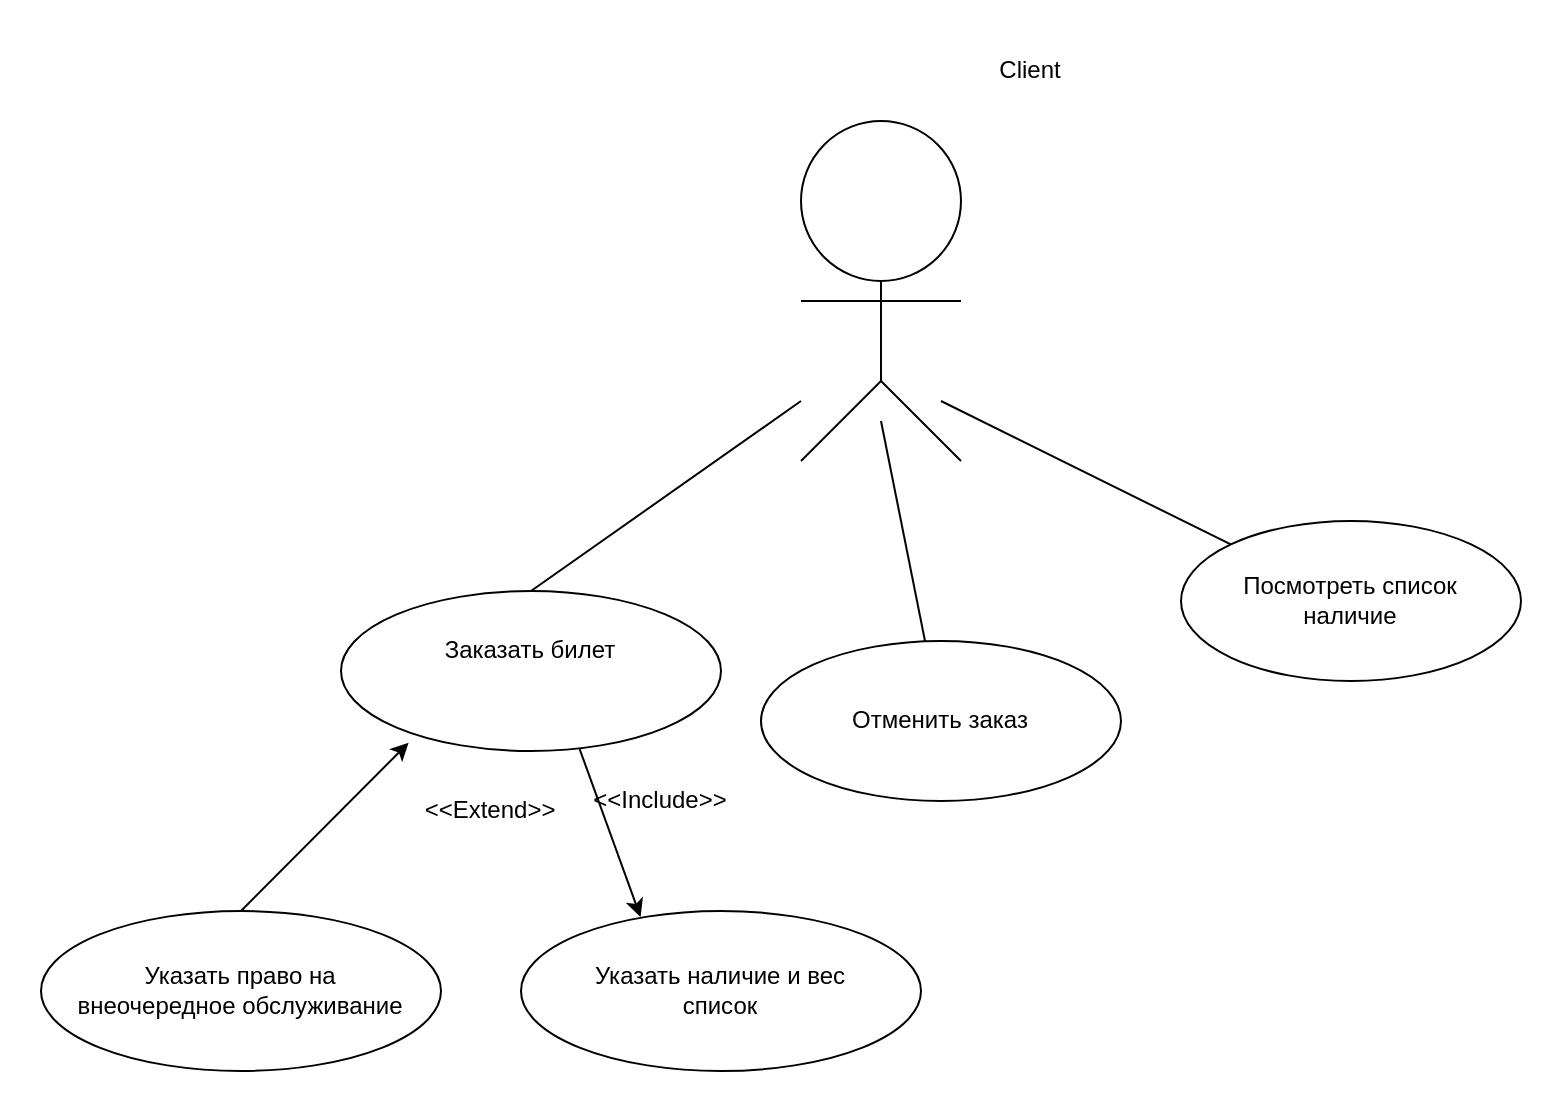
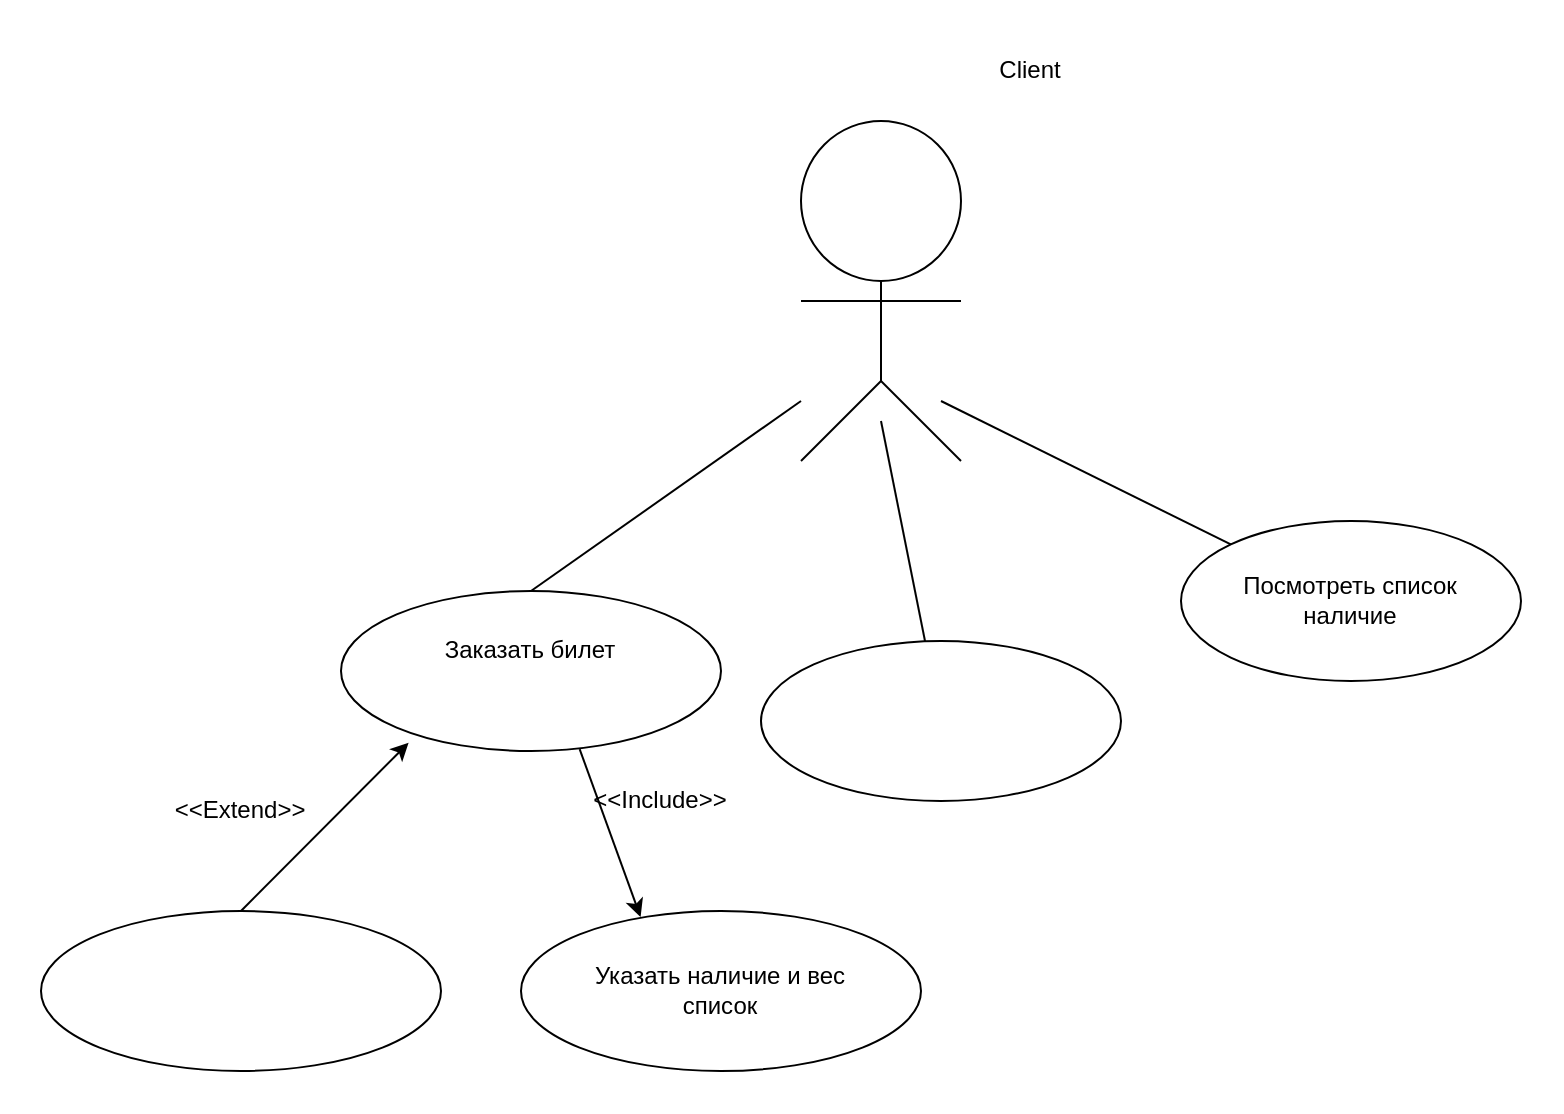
(941, 721) -> none
(491, 811) -> (241, 811)
(241, 991) -> none
